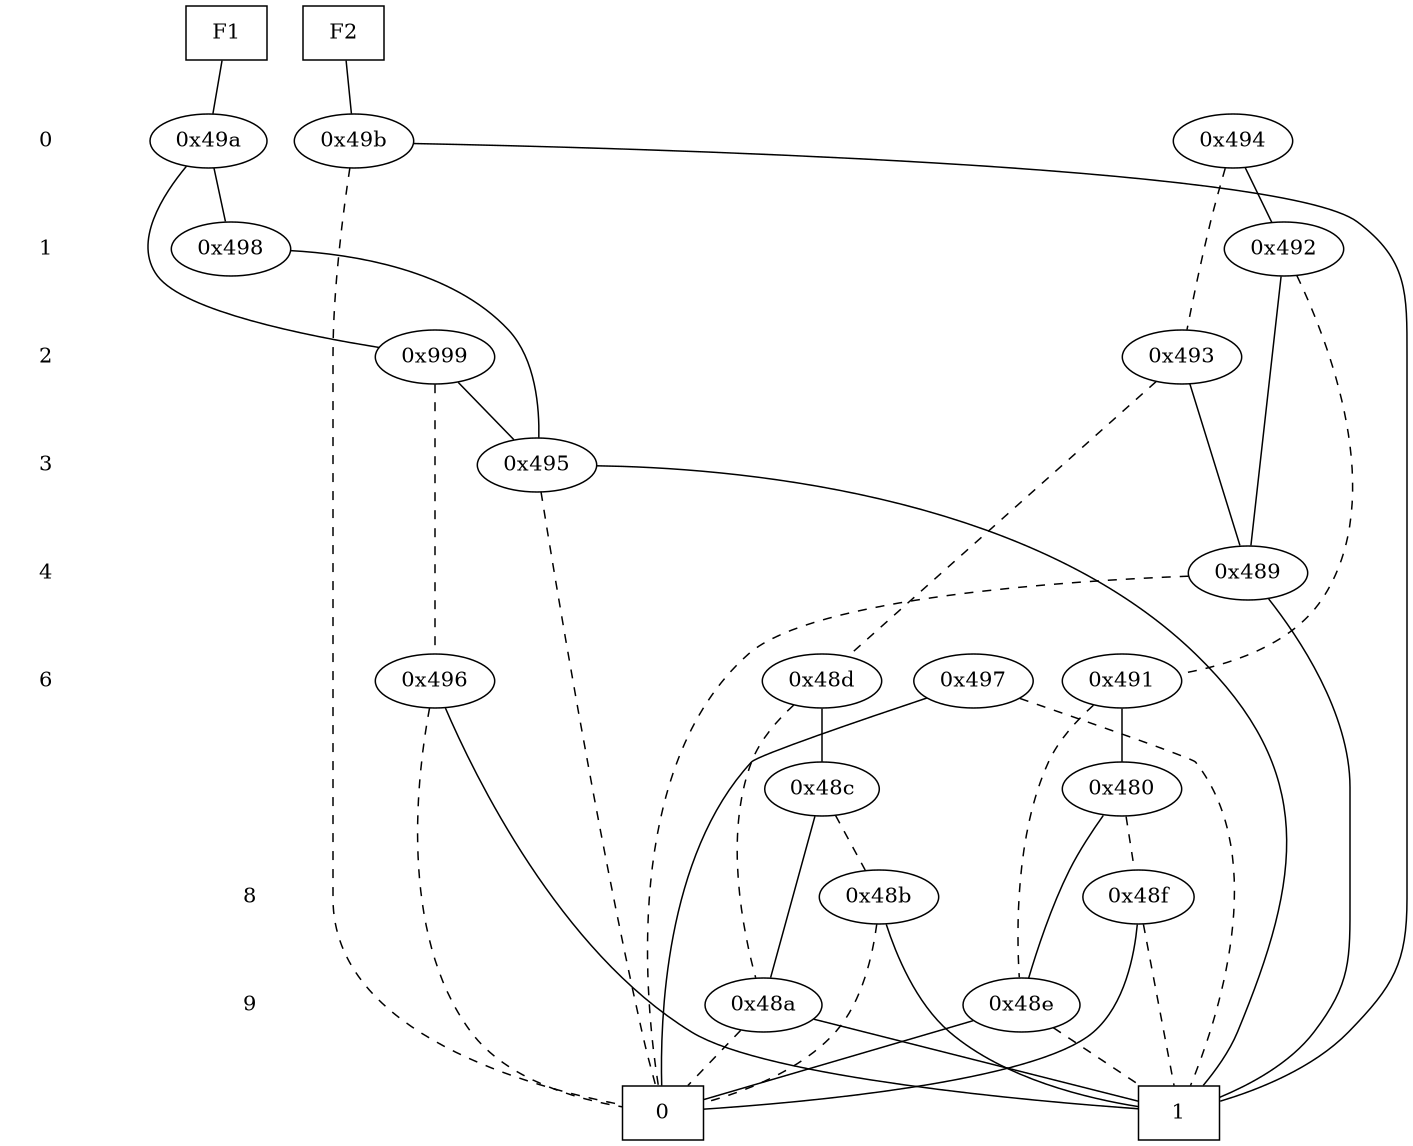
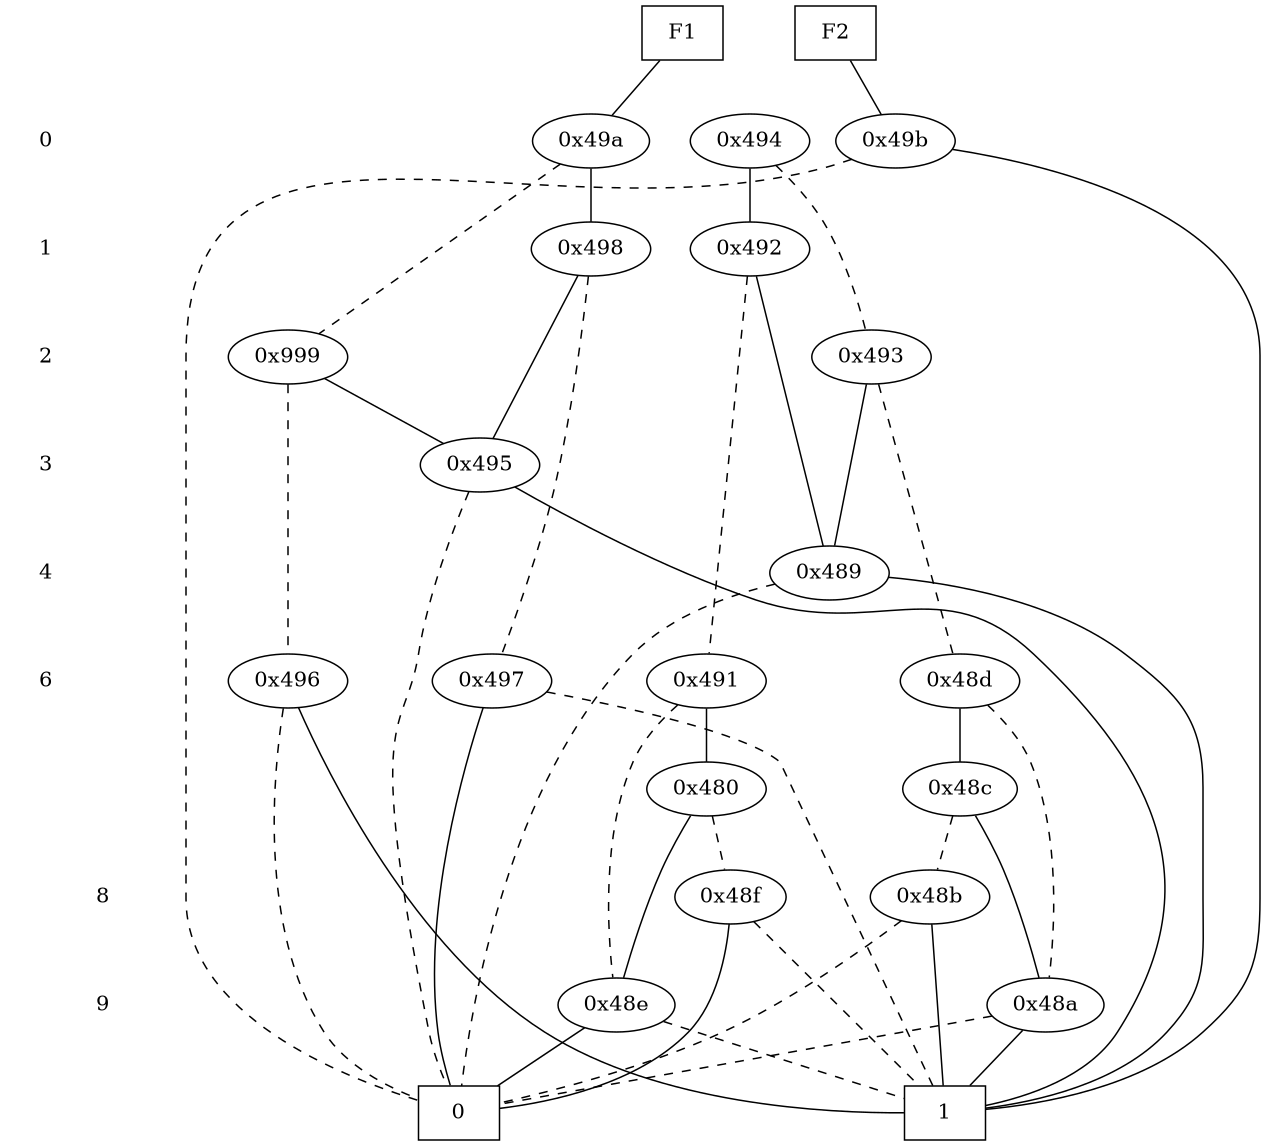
(206, 305) -> (440, 249)
none -> (559, 468)
